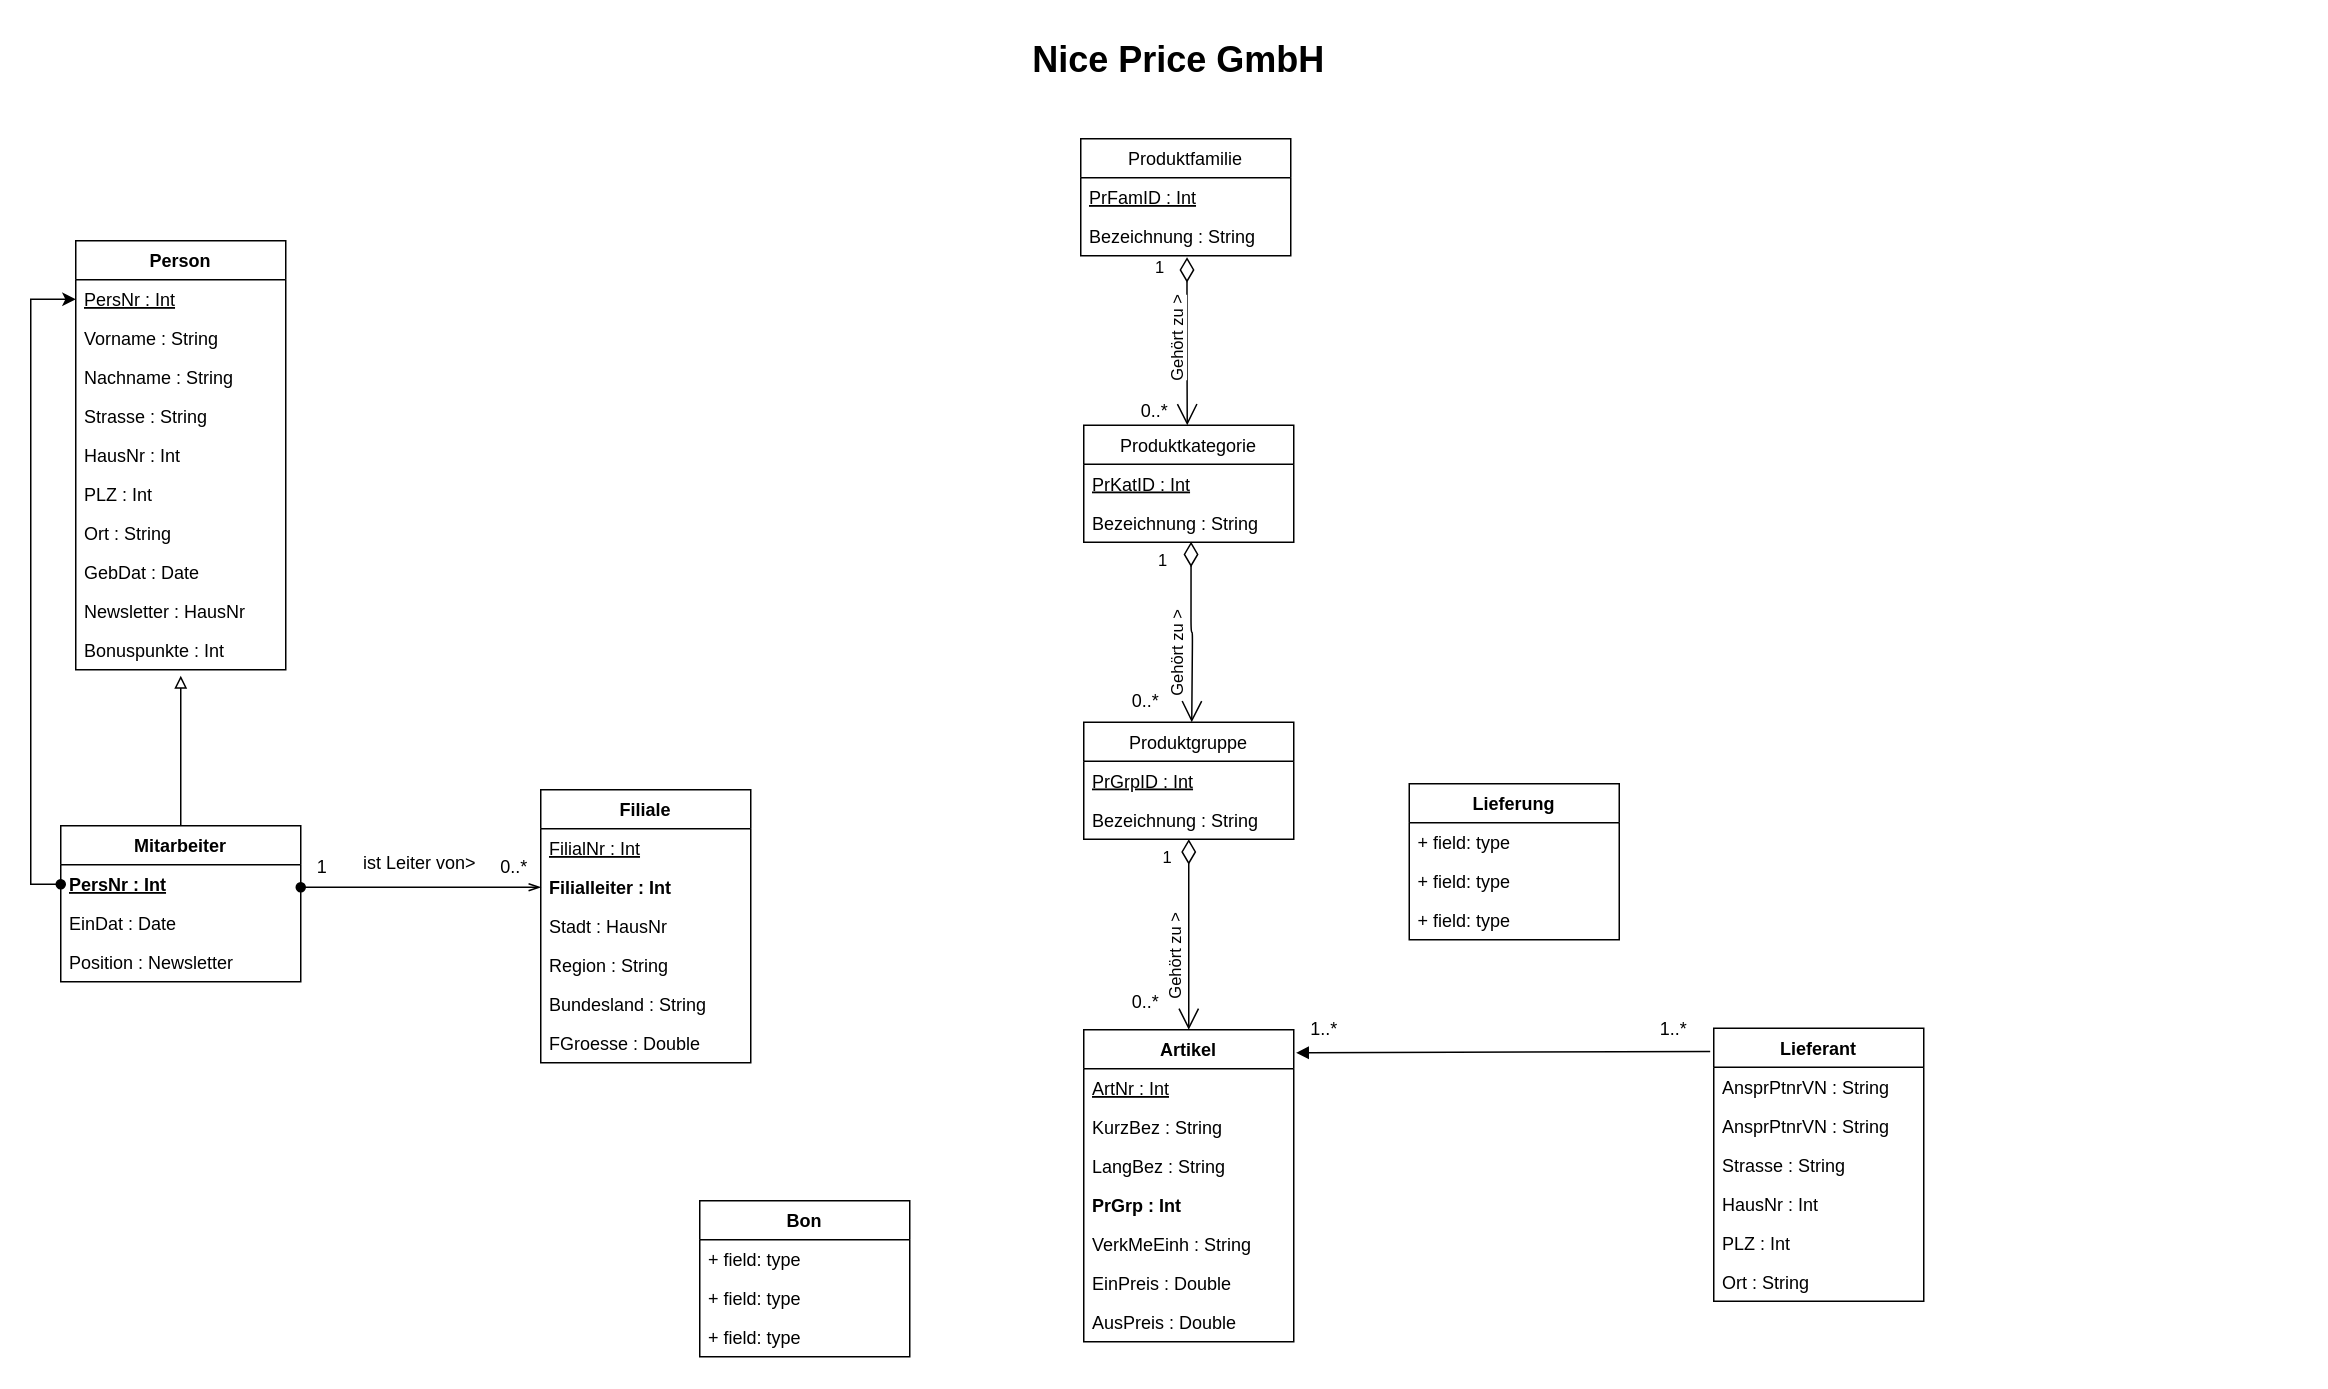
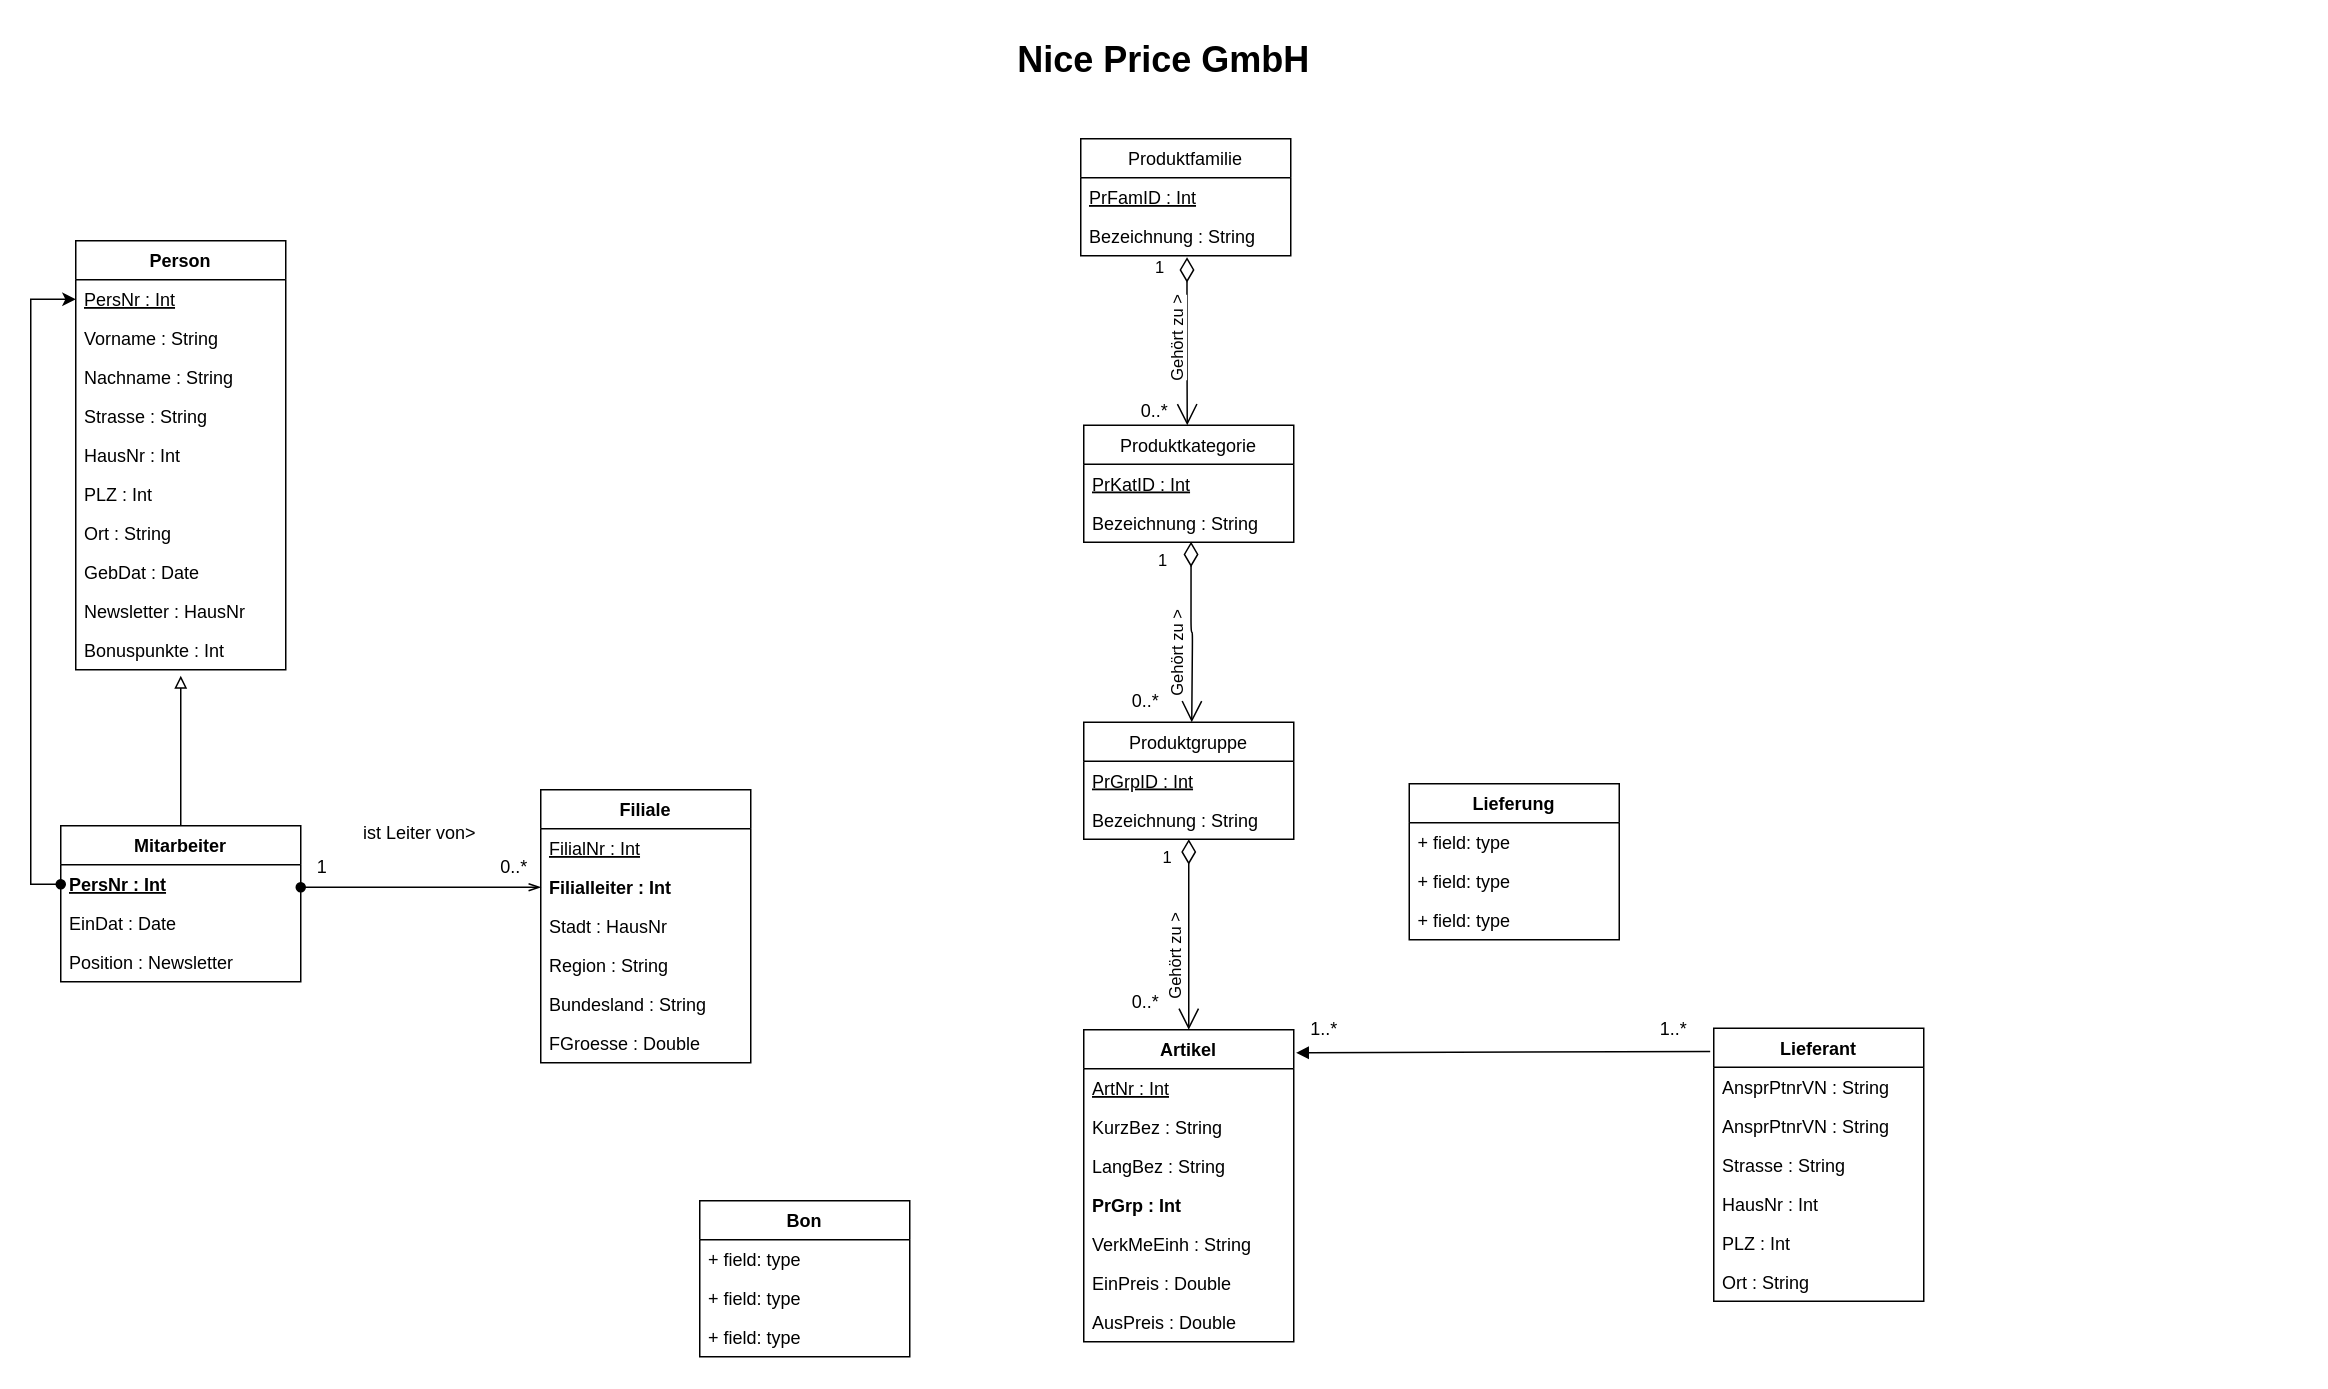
(1178, 61) -> (1163, 61)
(419, 863) -> (419, 833)
